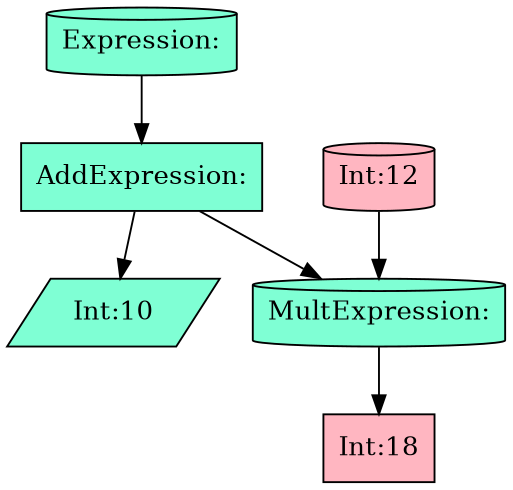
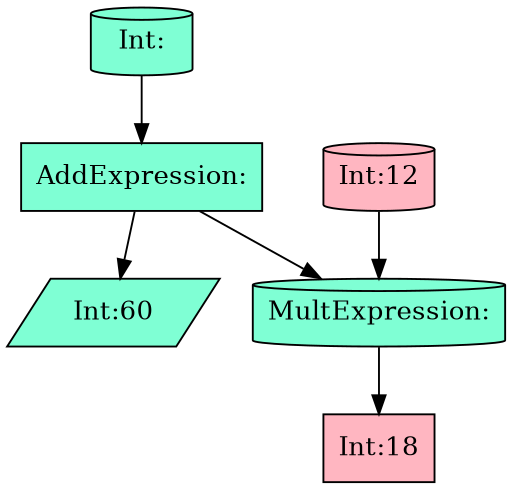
(142, 41) -> (142, 41)
(113, 313) -> (113, 313)
